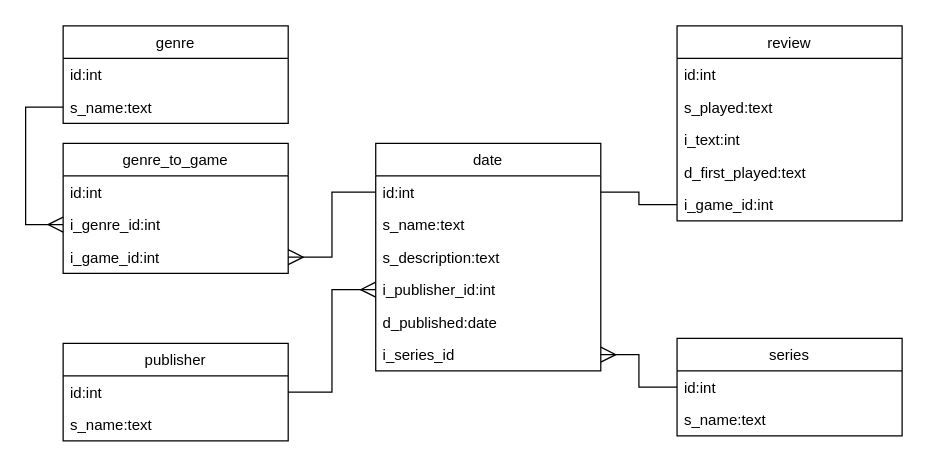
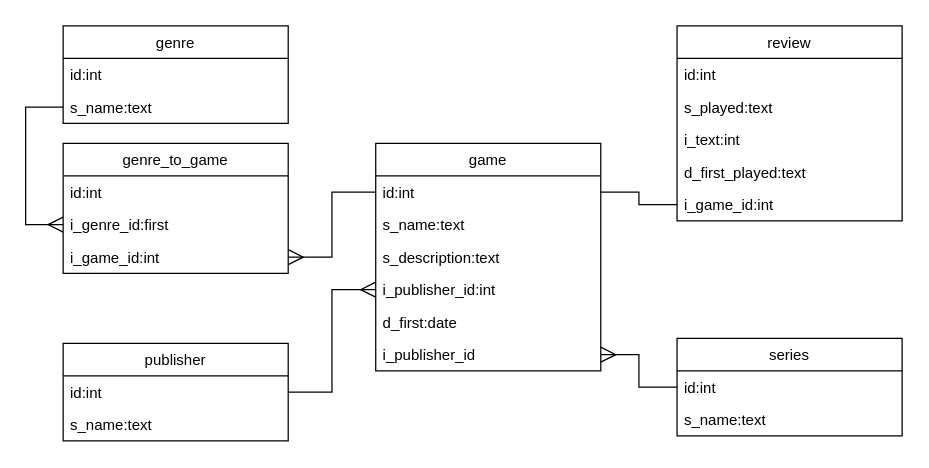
(488, 160) -> (488, 160)
(121, 225) -> (129, 225)
(444, 323) -> (429, 323)
(423, 355) -> (434, 355)
